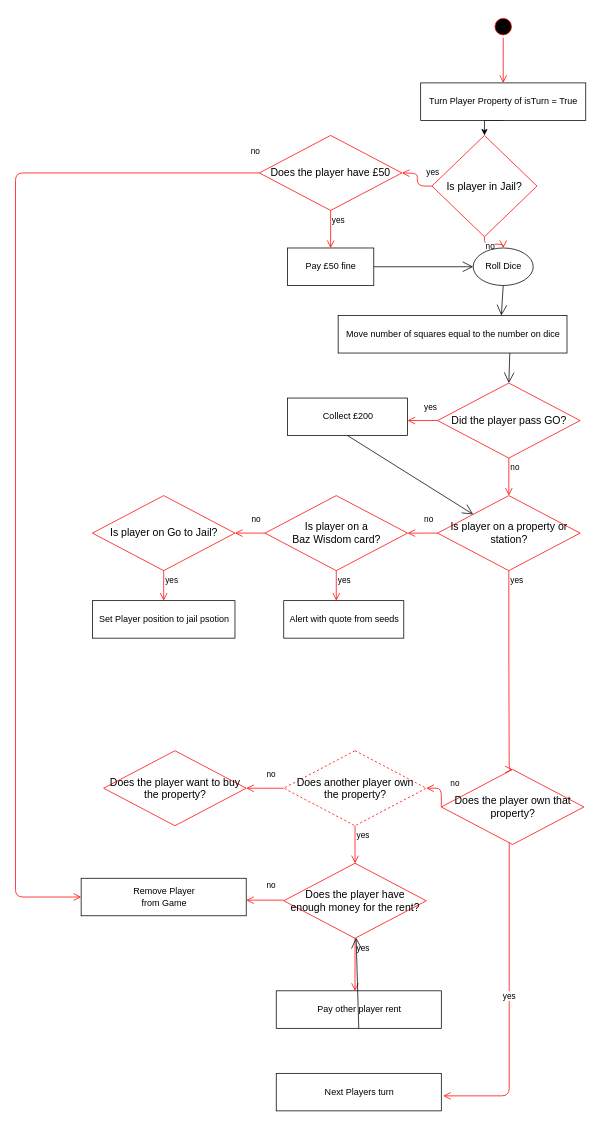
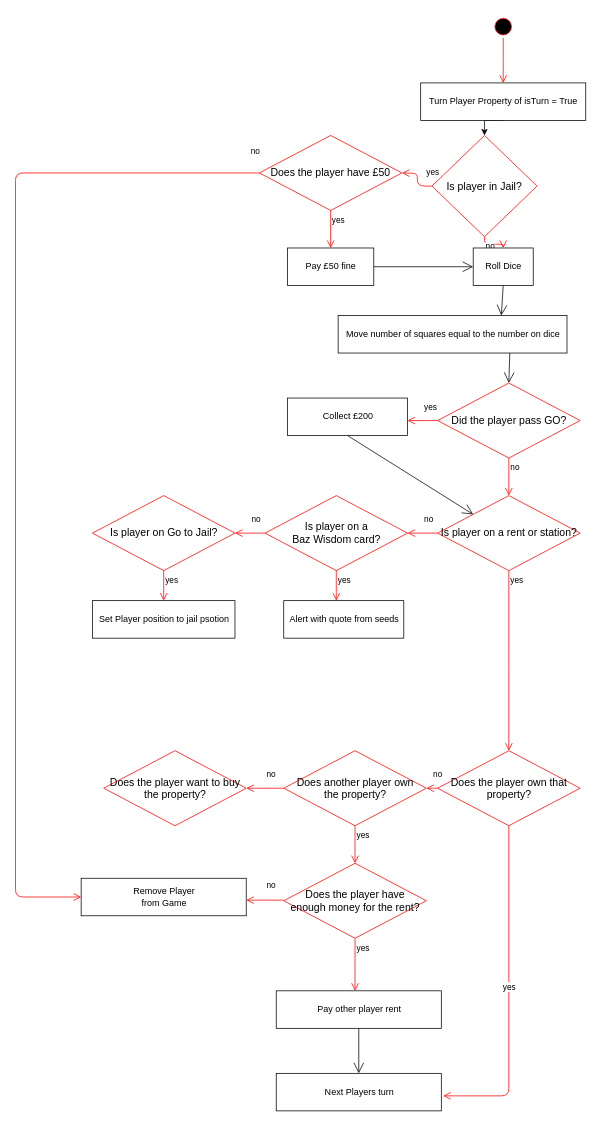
(503, 267) -> (503, 267)
(509, 533) -> (509, 533)
(355, 788) -> (355, 788)
(512, 807) -> (509, 788)
(357, 983) -> (359, 1049)
